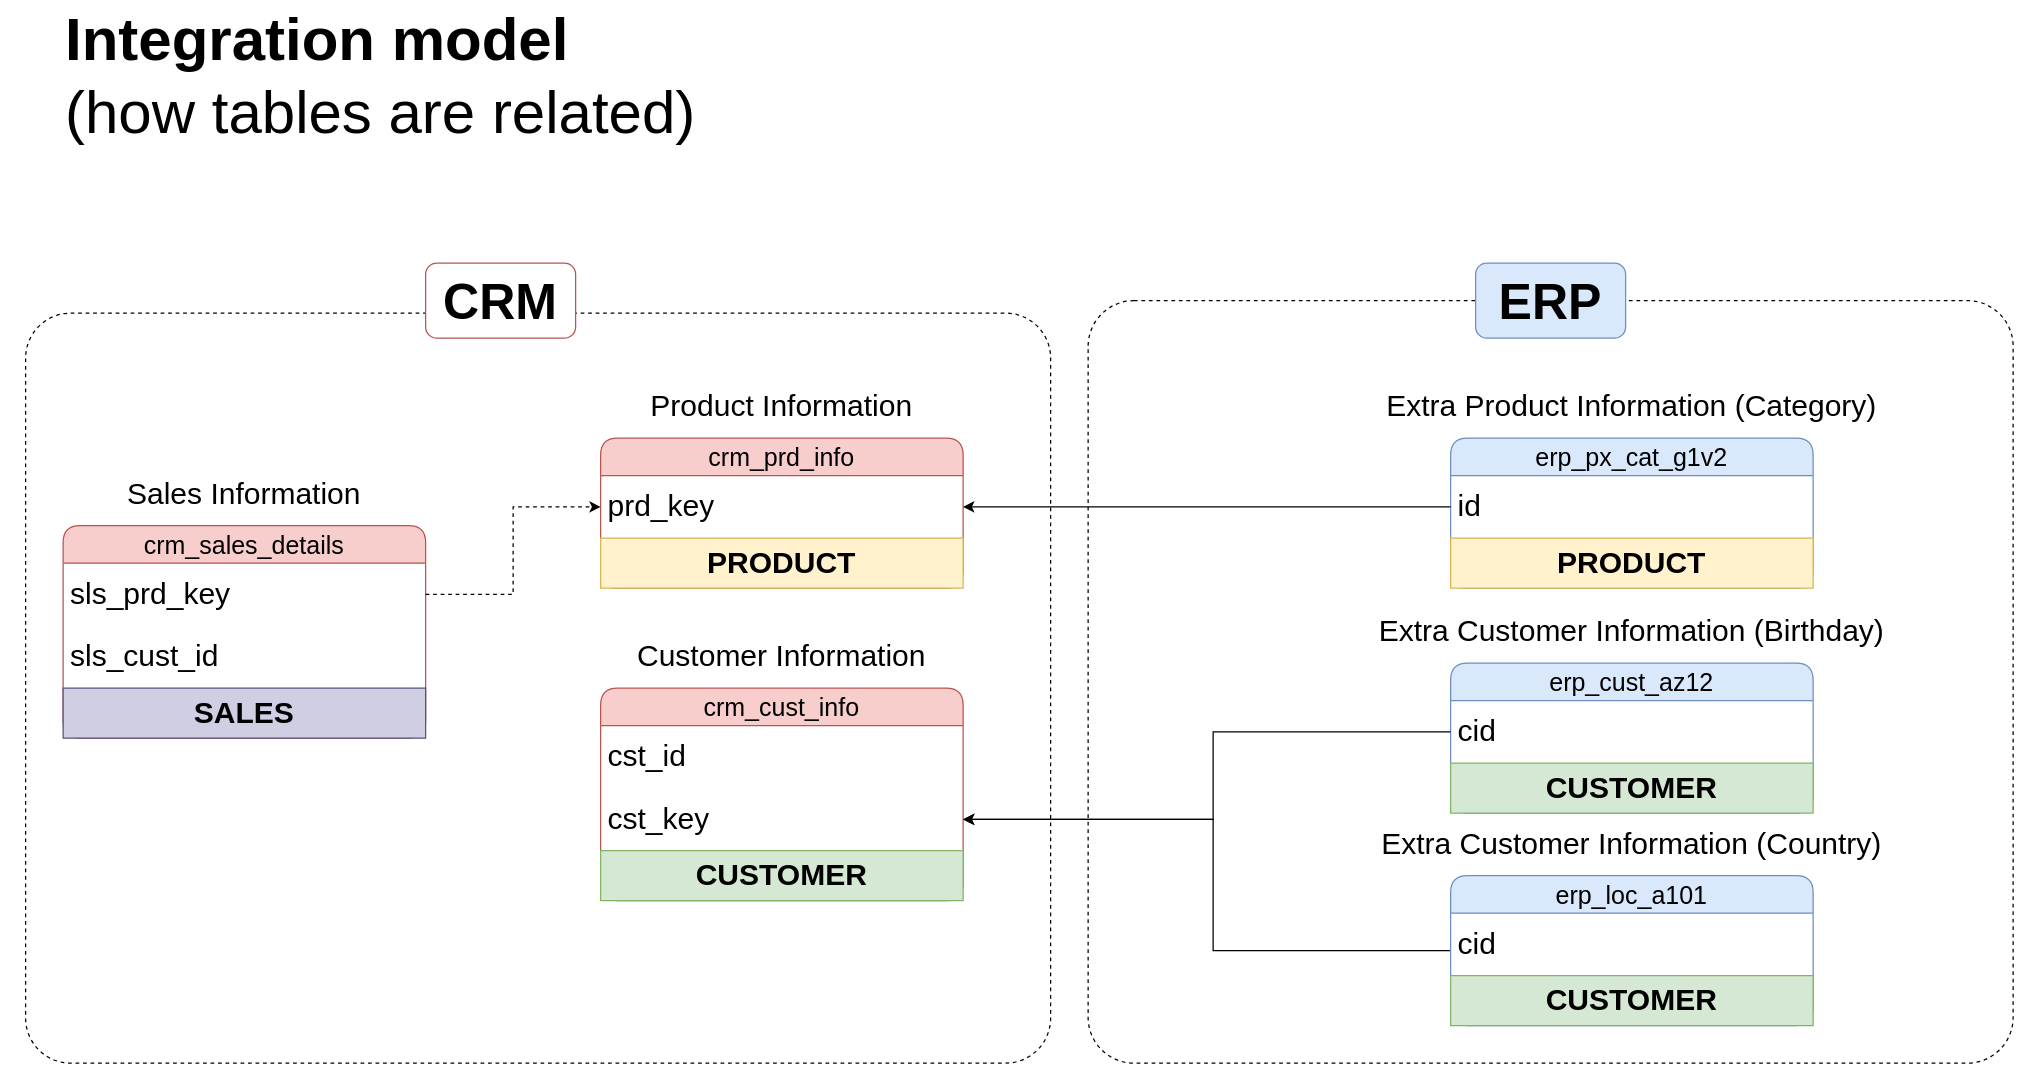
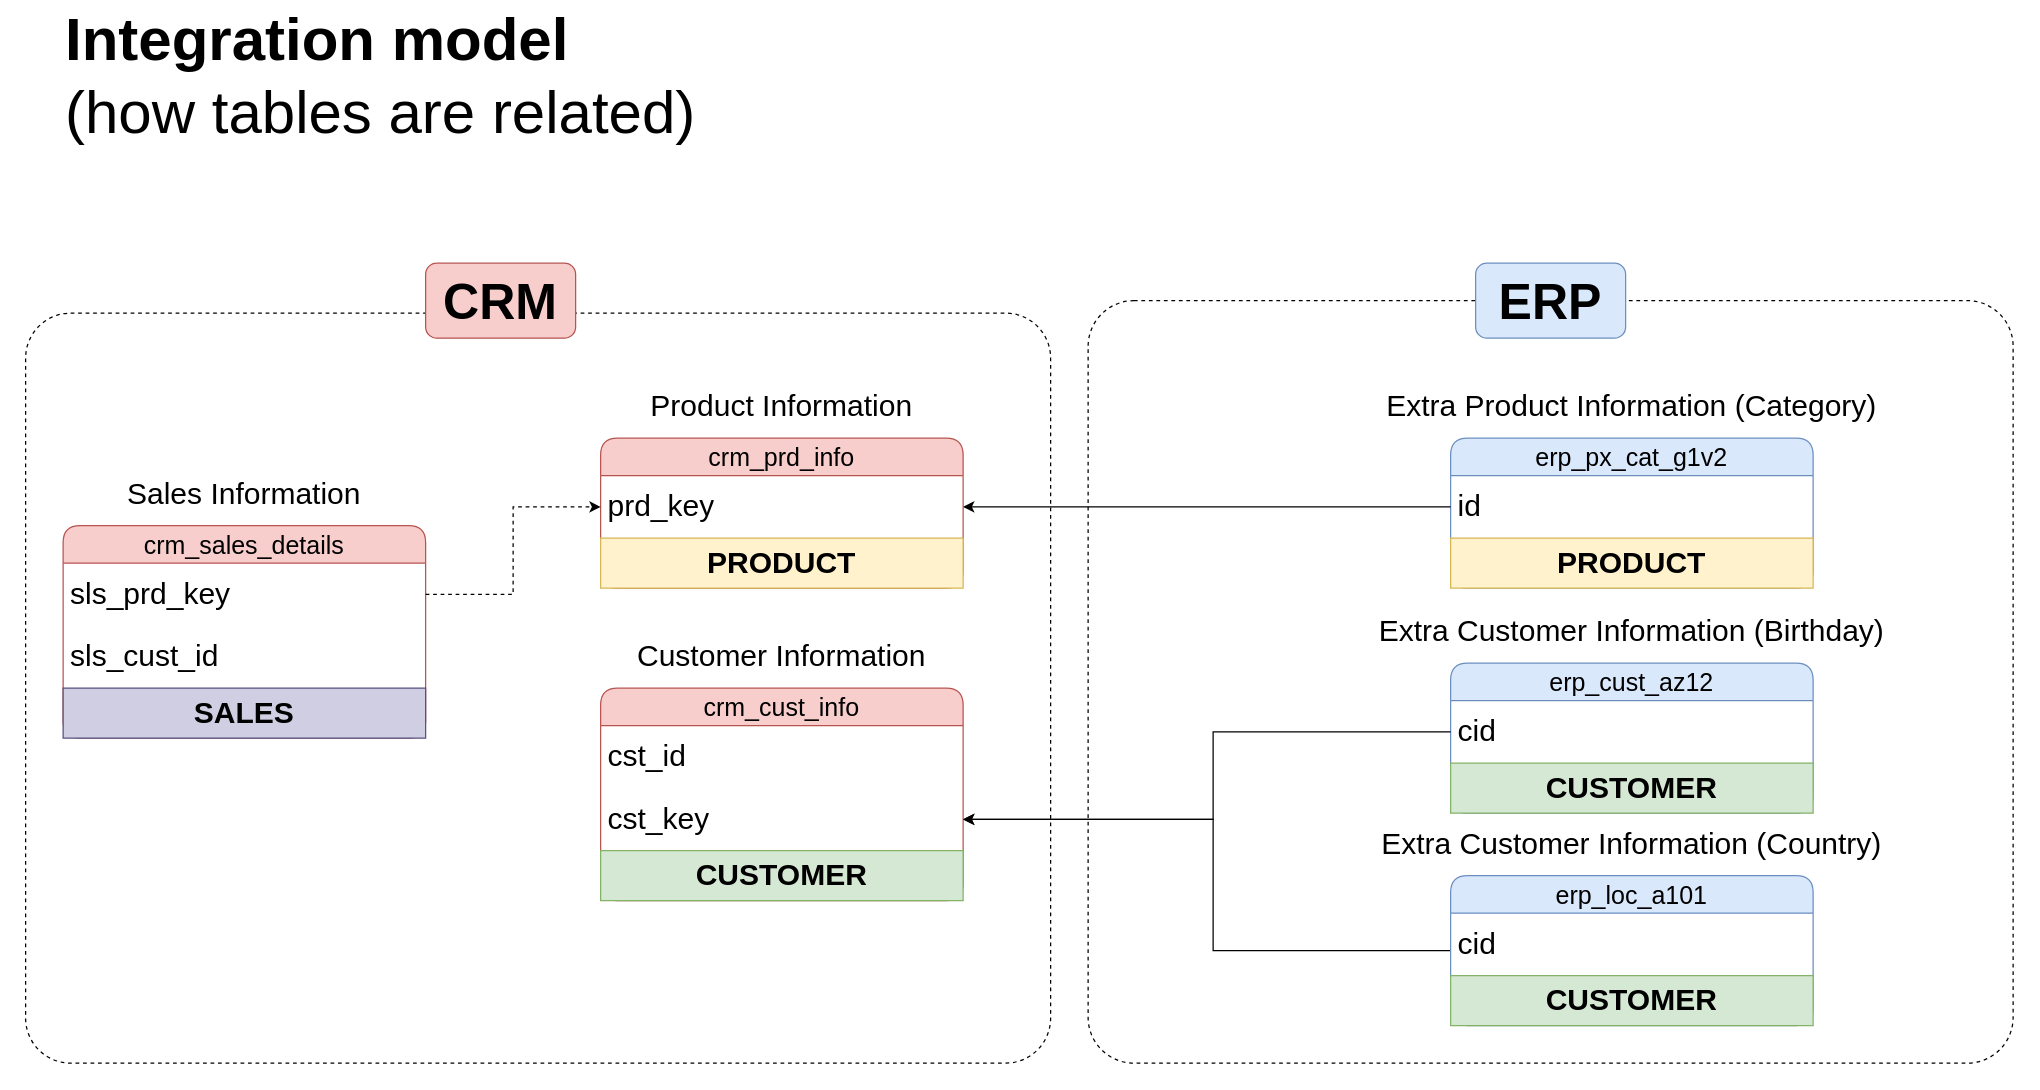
(501, 301) -> (501, 301)
